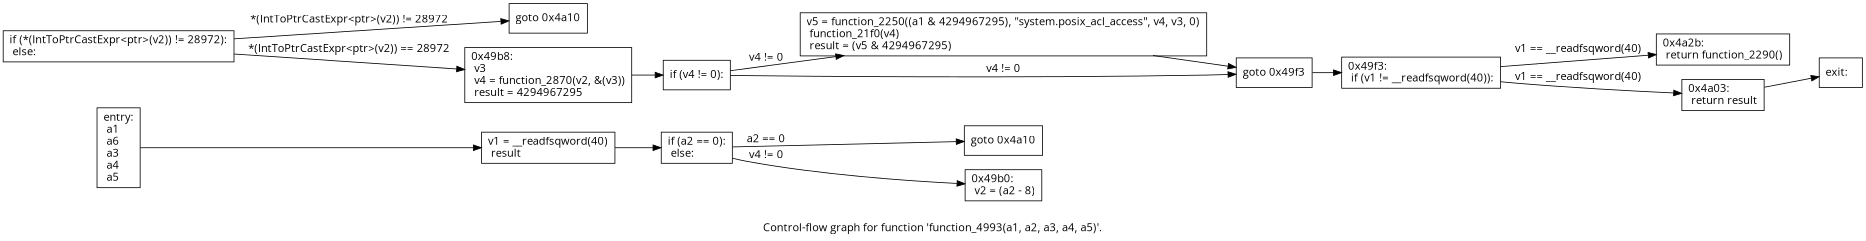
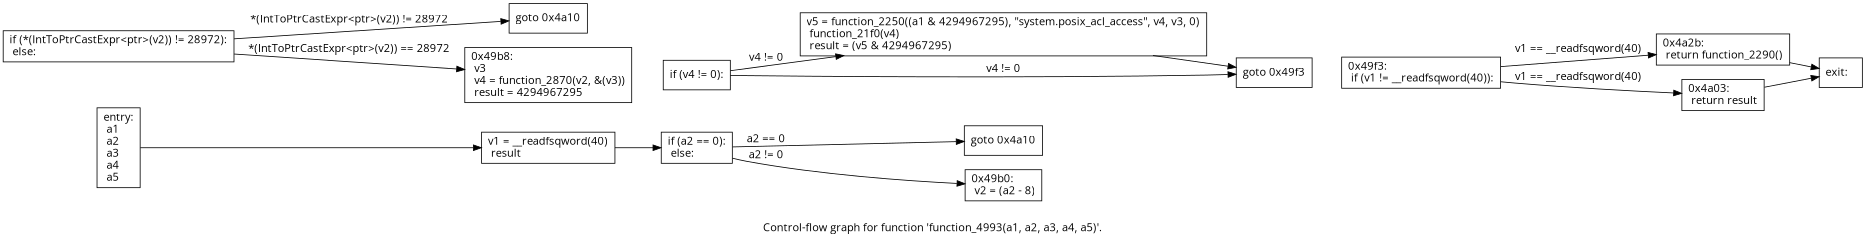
none -> (1800, 65)
(1323, 73) -> none
(643, 75) -> none
(111, 141) -> (111, 141)
(766, 155) -> (766, 155)
